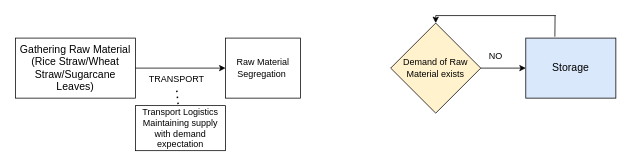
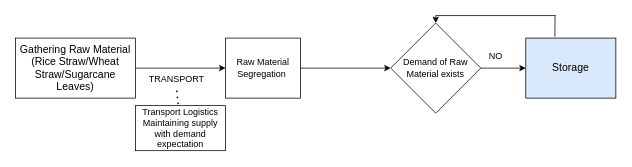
none -> (384, 68)
(435, 68) -> (435, 68)
